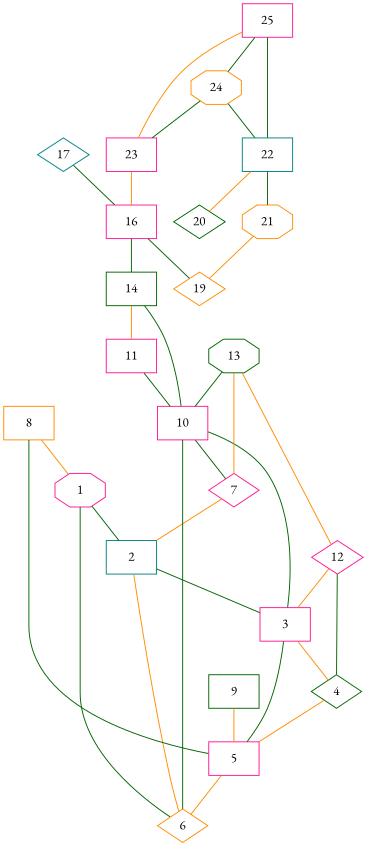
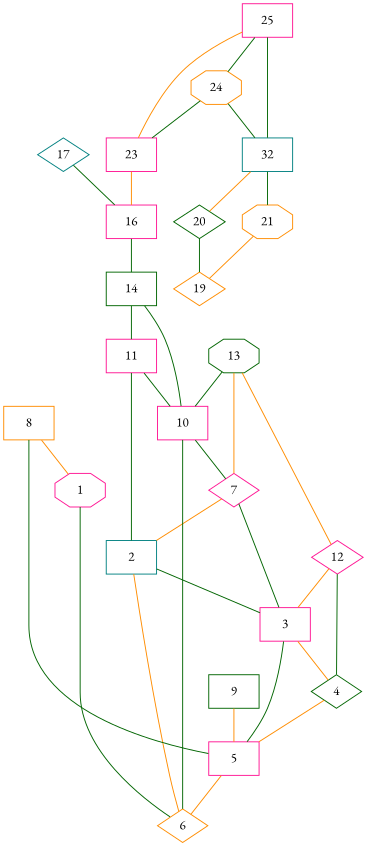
(267, 155) -> (267, 155)
(169, 259) -> (199, 255)
(131, 323) -> (131, 323)
(281, 503) -> (259, 556)
(105, 523) -> (131, 457)
